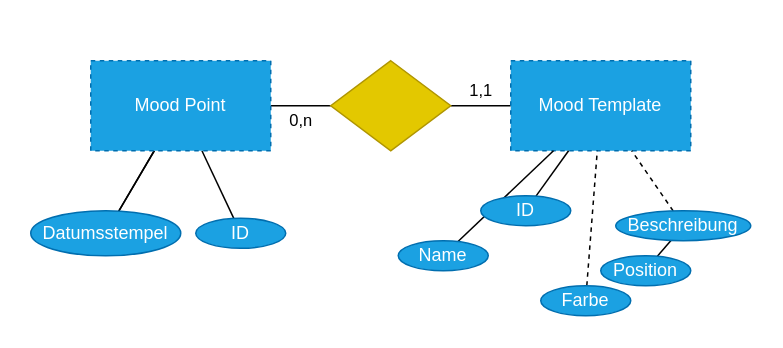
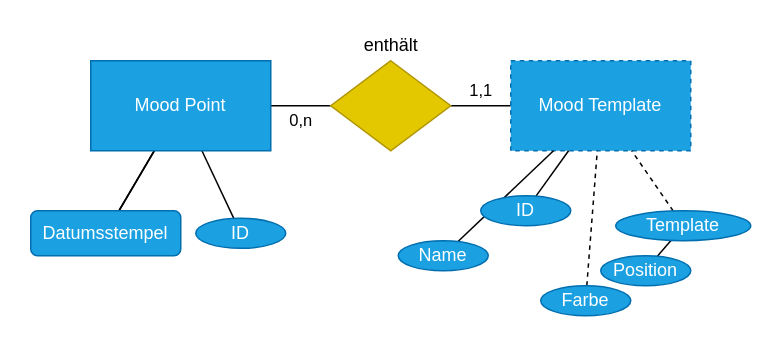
none -> (391, 46)
(181, 106) -> (181, 106)
(683, 226) -> (683, 226)
(106, 233) -> (106, 233)
